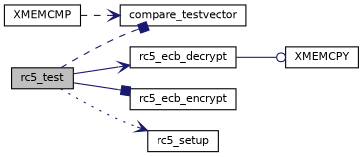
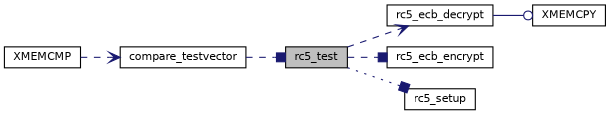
(98, 47) -> (260, 57)
(96, 70) -> (373, 38)
(96, 86) -> (362, 57)
(98, 110) -> (373, 76)
